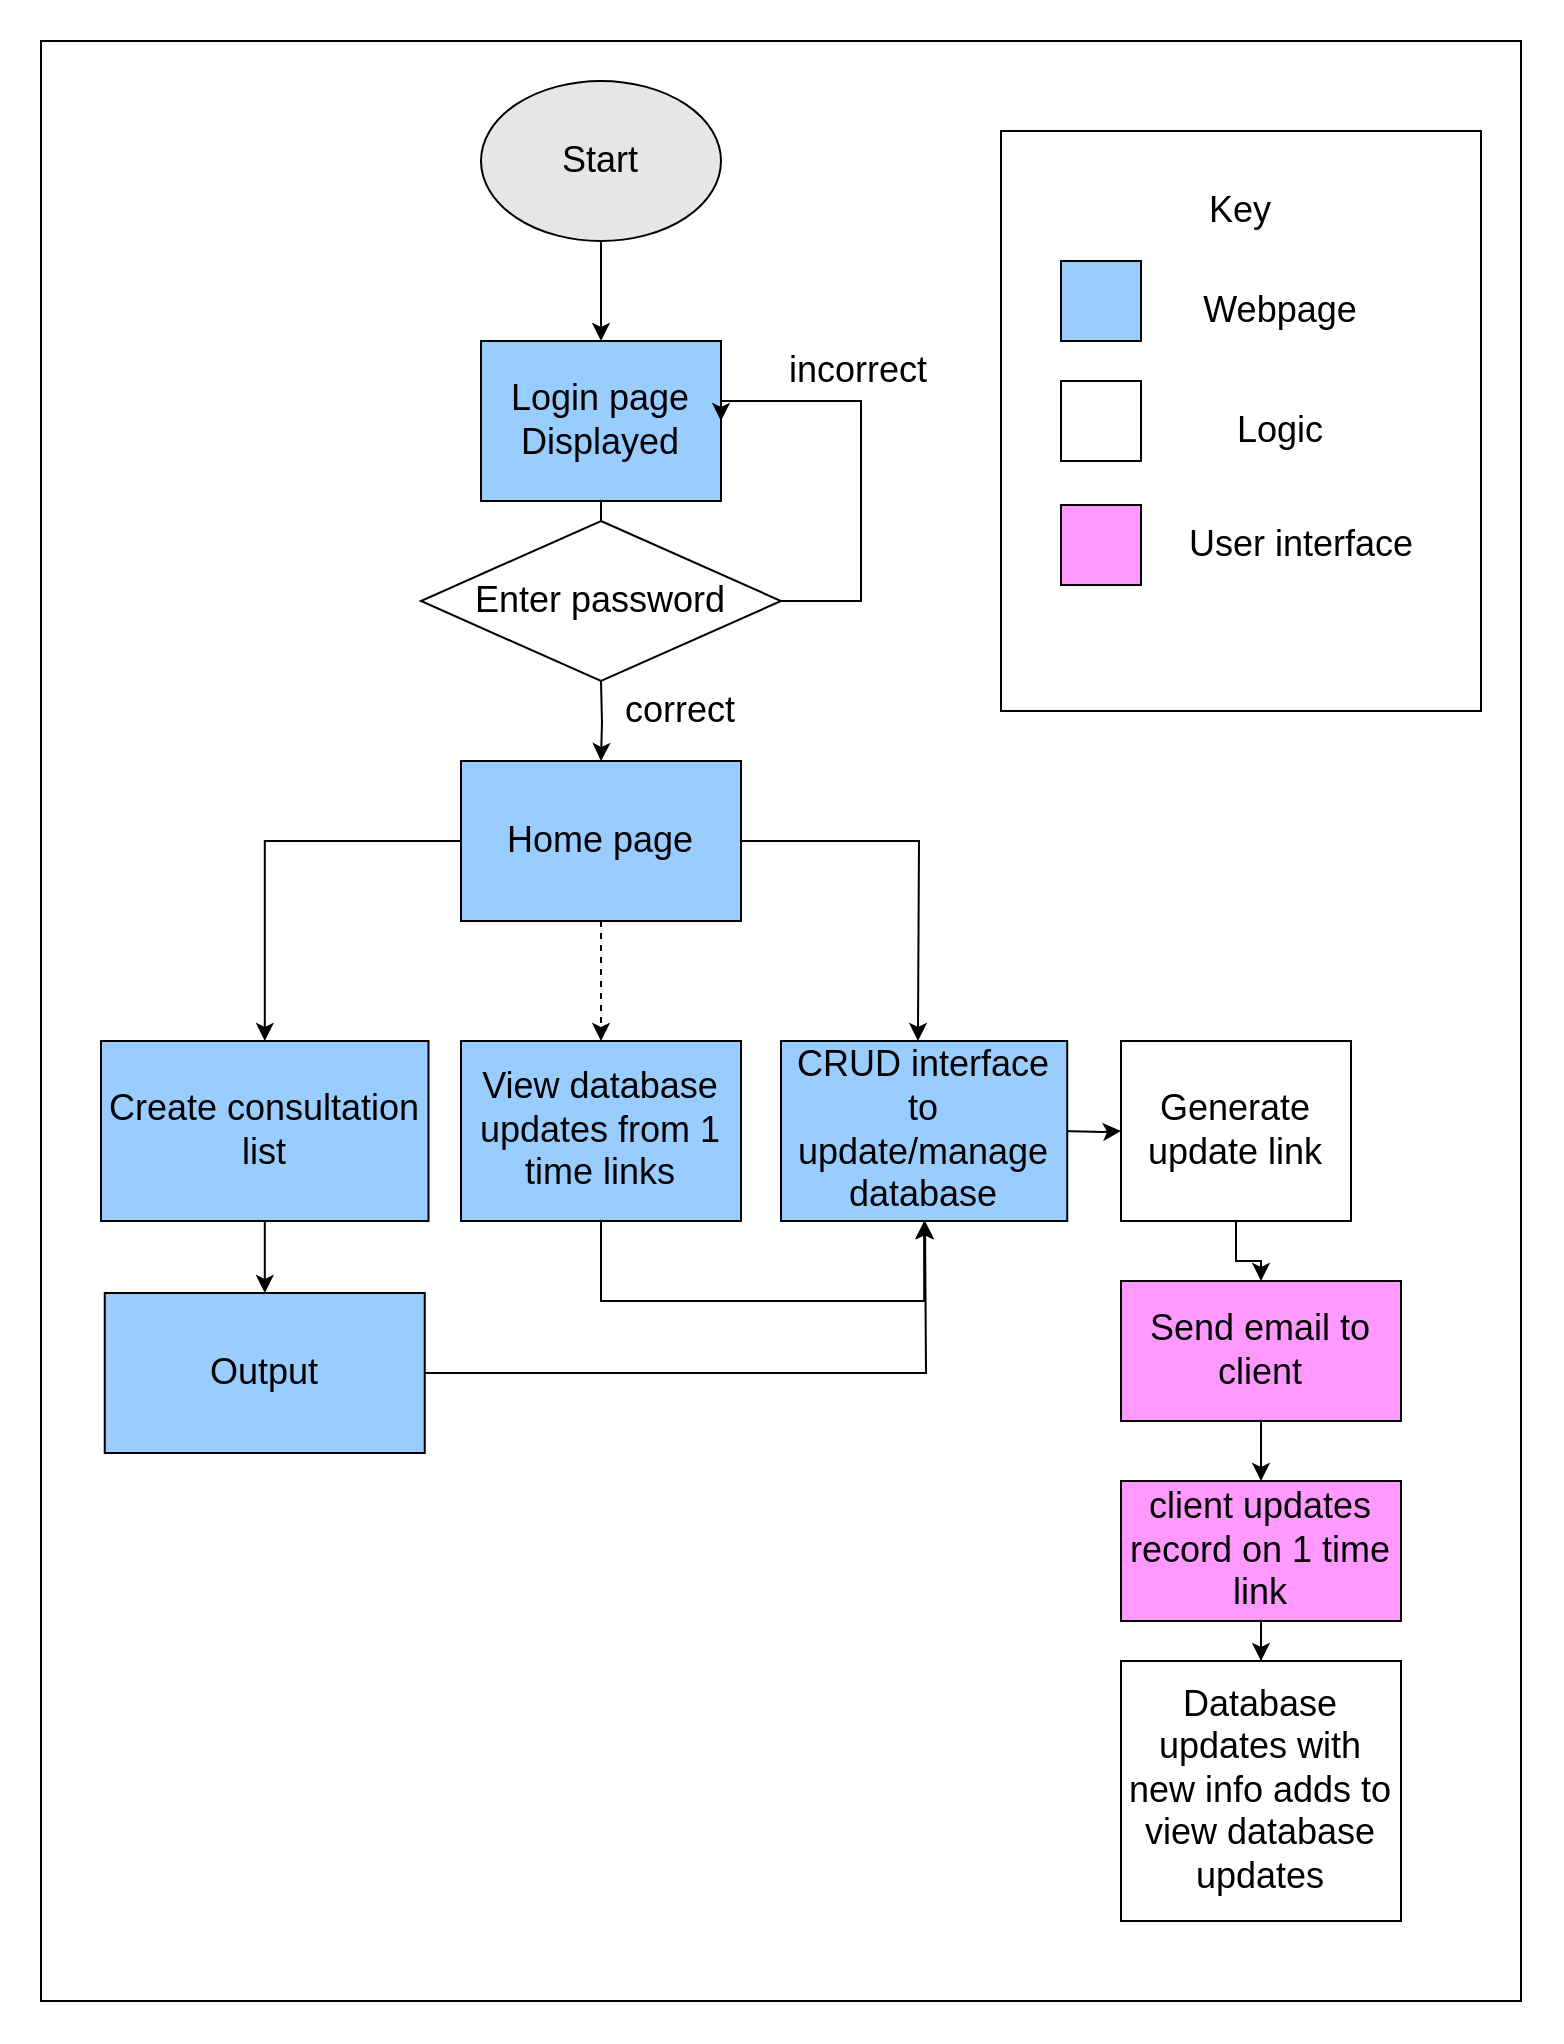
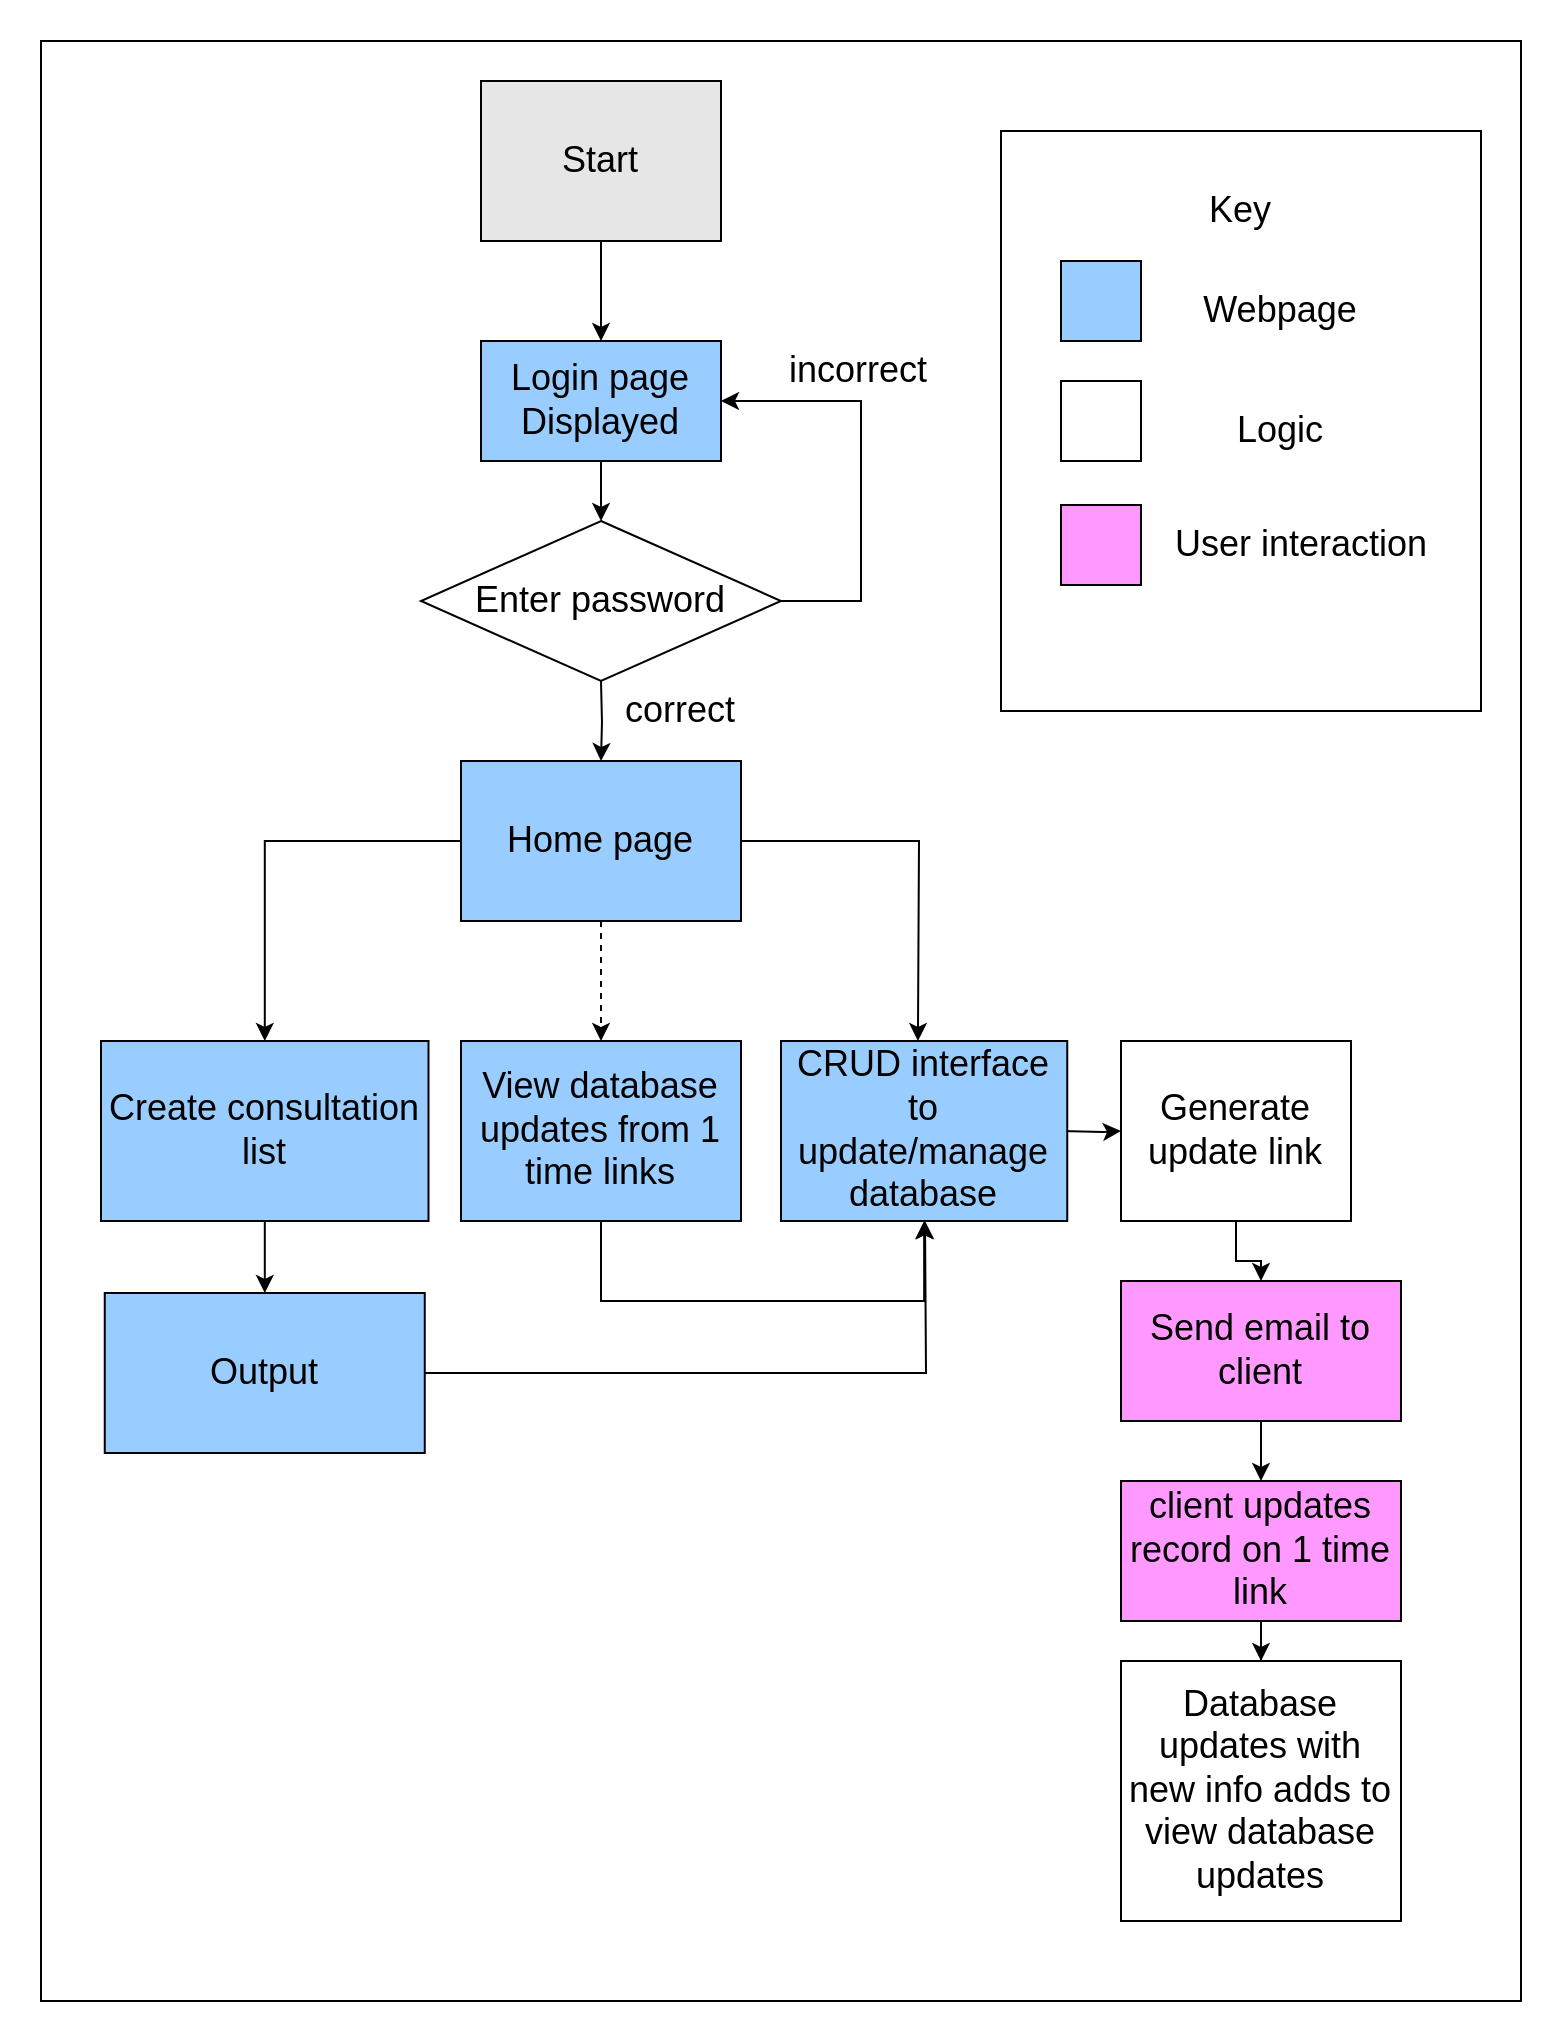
(601, 161) -> (601, 161)
(601, 421) -> (601, 401)
(1302, 545) -> (1302, 545)
